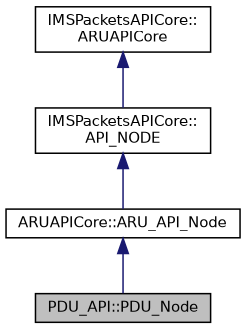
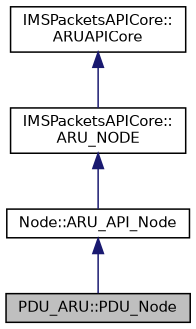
(123, 131) -> (98, 131)
(123, 223) -> (98, 223)
(123, 308) -> (98, 308)
